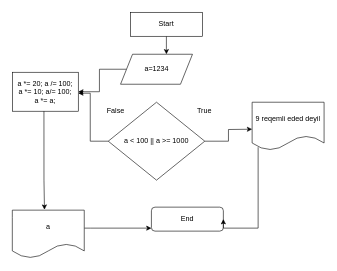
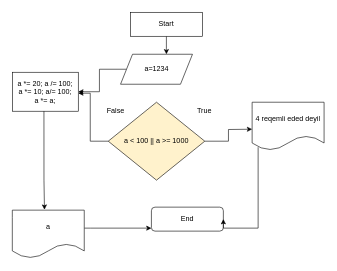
(288, 119) -> (288, 119)
(157, 141) -> (157, 141)
